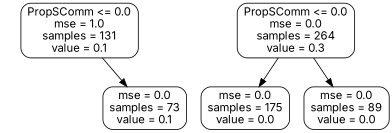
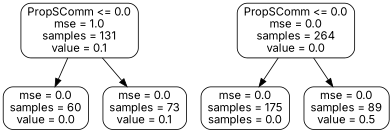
(296, 31) -> (296, 31)
none -> (46, 108)
(245, 108) -> (245, 108)
(347, 108) -> (347, 108)
